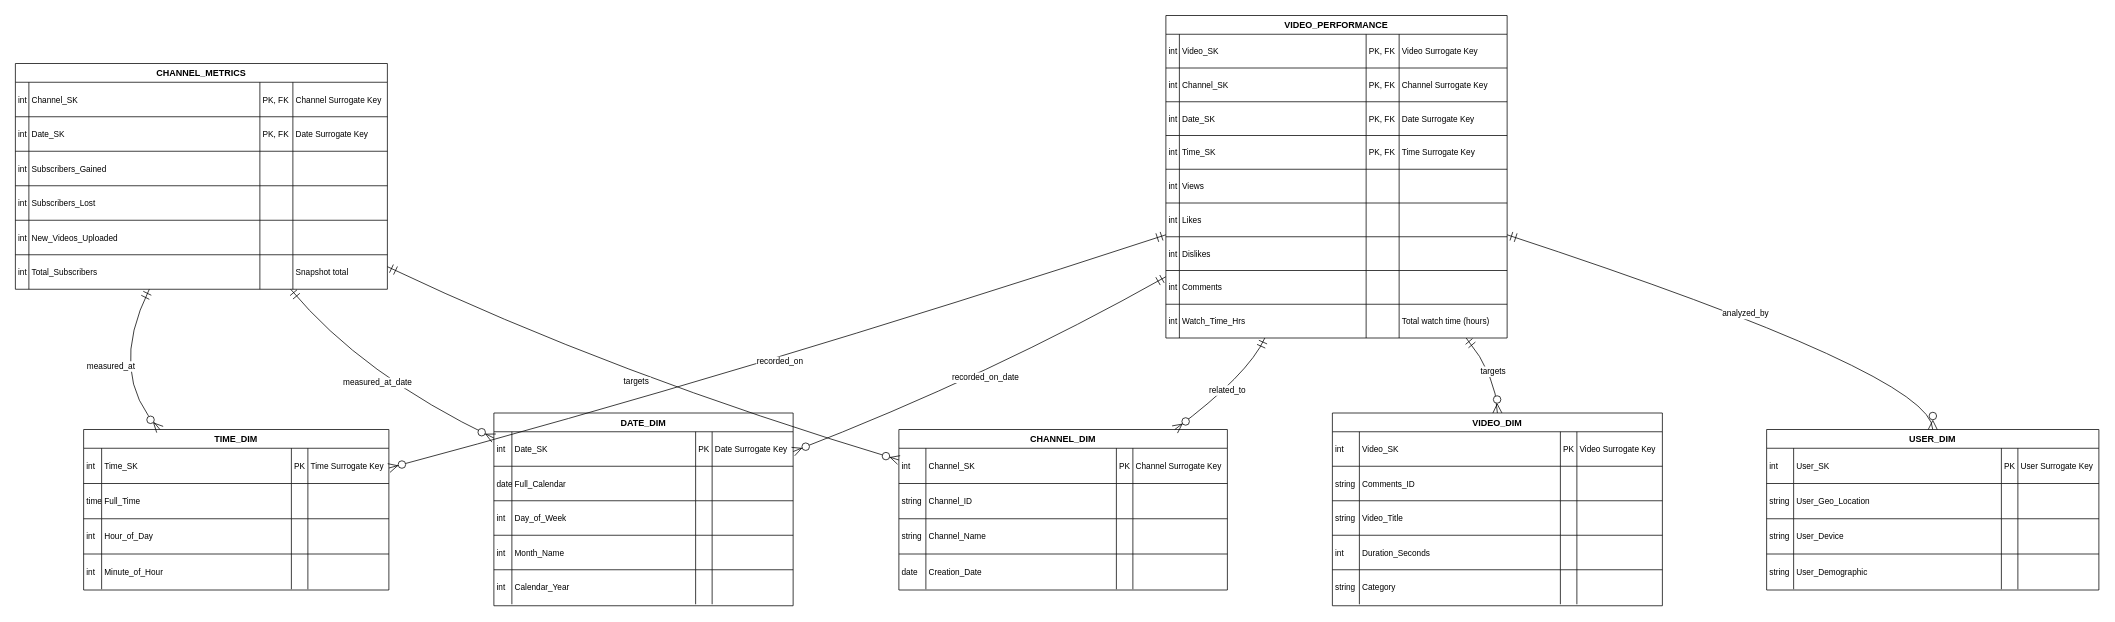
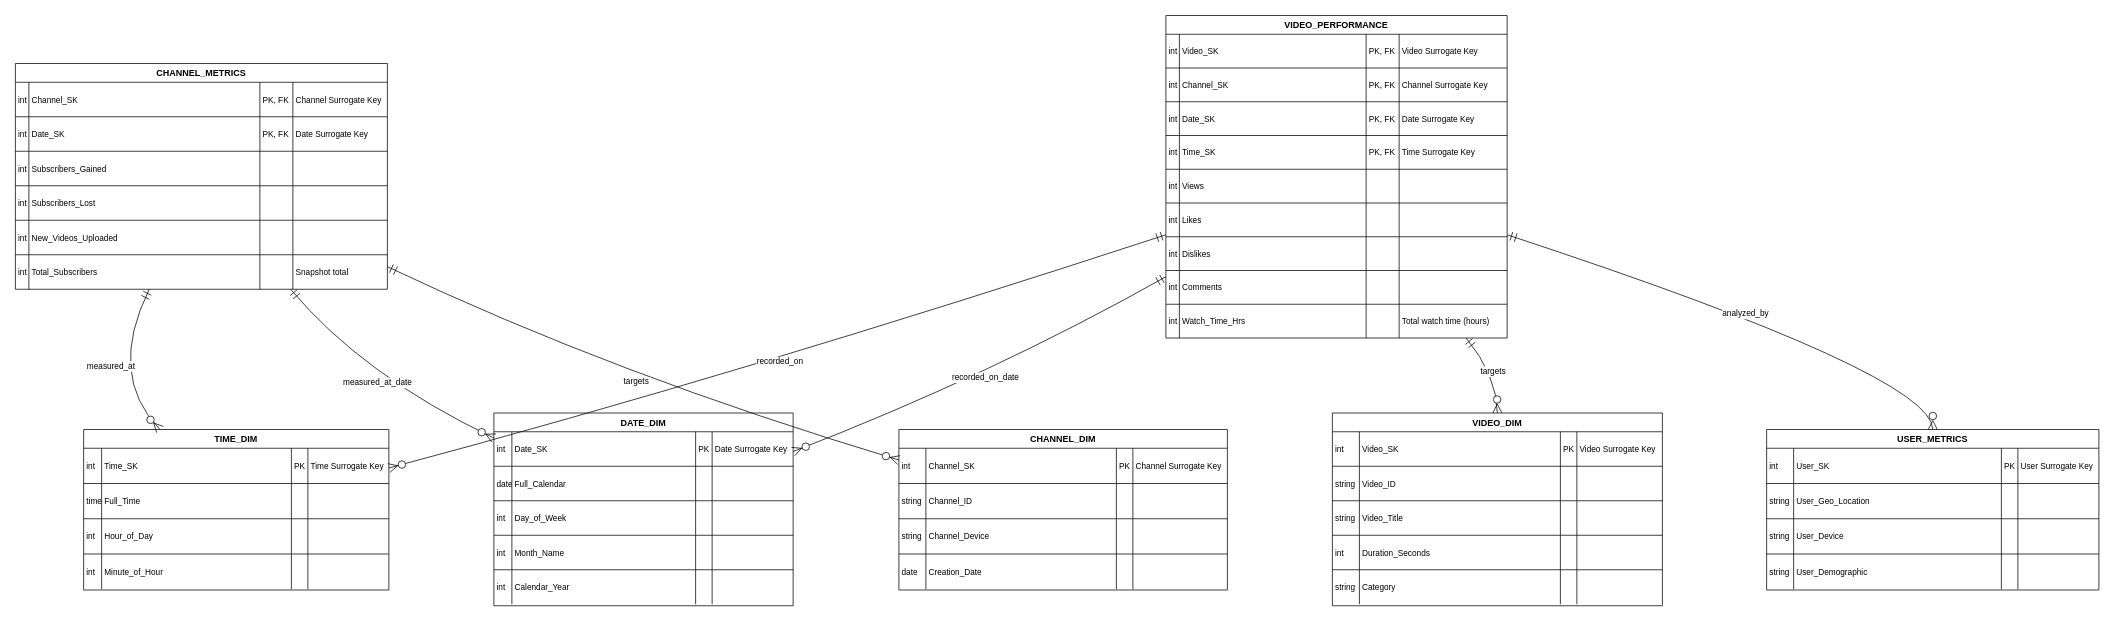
(1225, 388) -> none
(1932, 439) -> (1932, 439)
(1387, 484) -> (1379, 484)
(955, 537) -> (959, 537)
